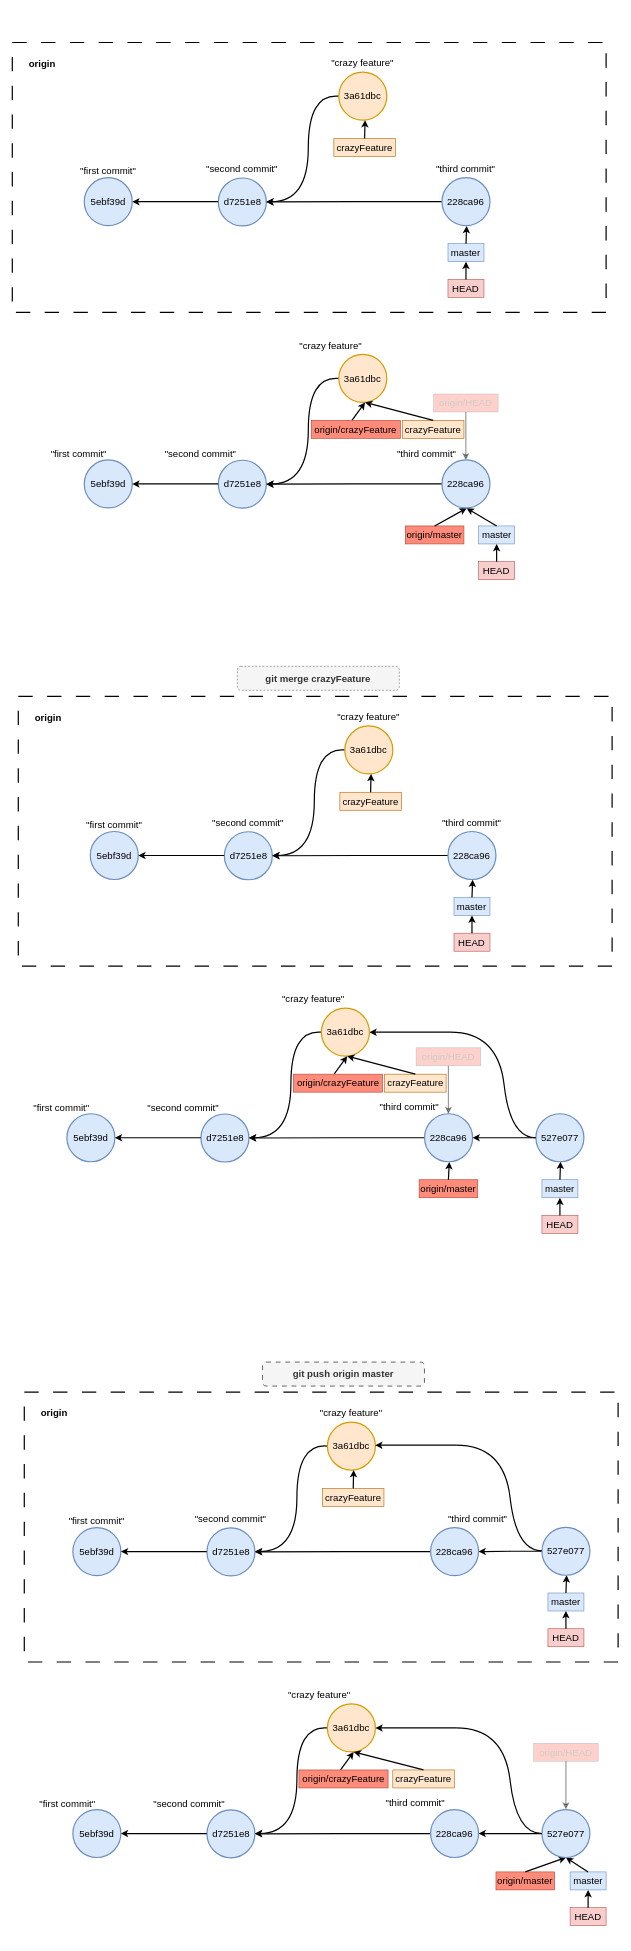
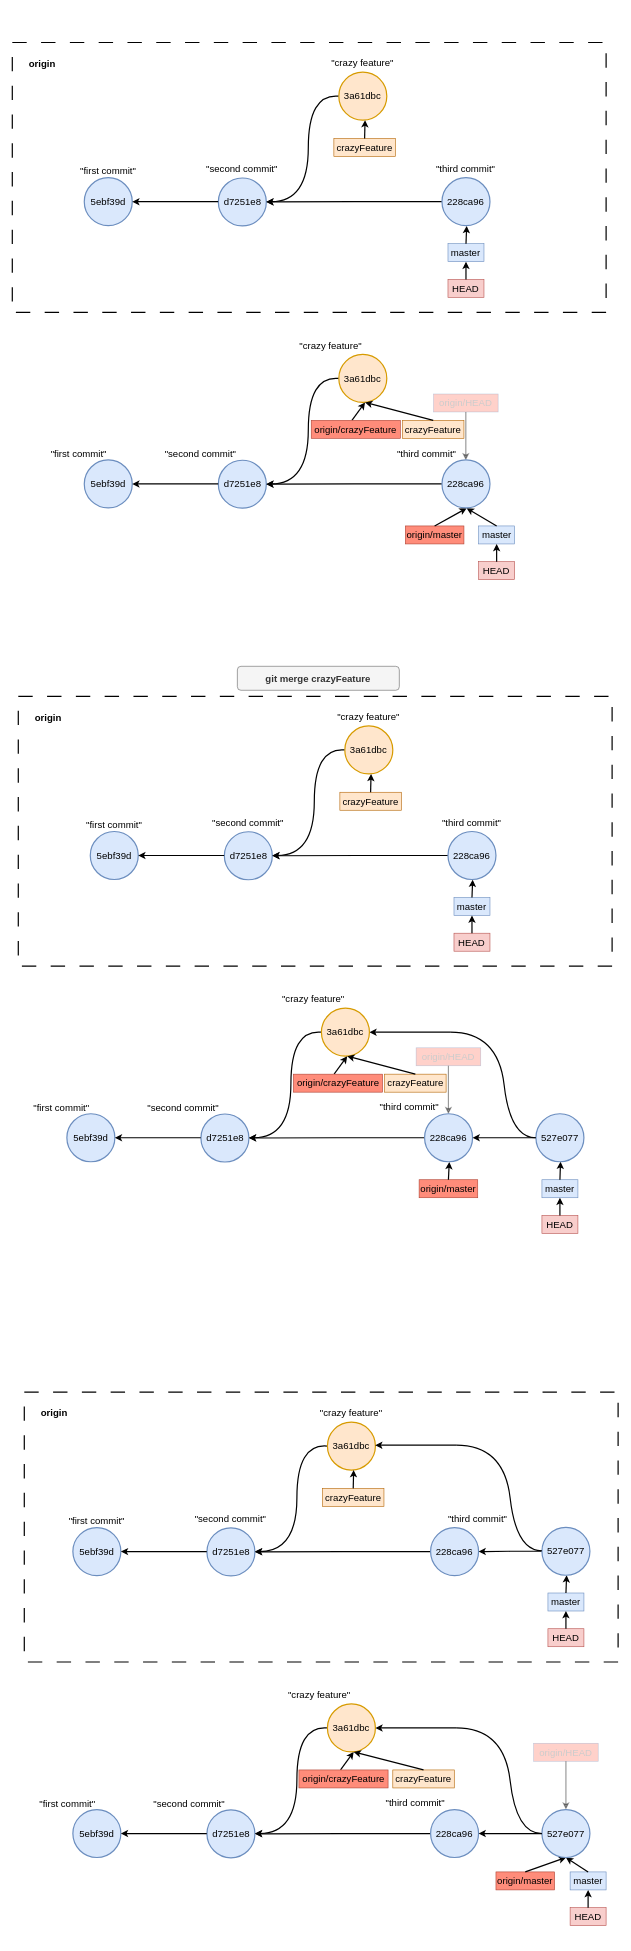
(318, 678) -> (318, 678)
(344, 1374) -> none
